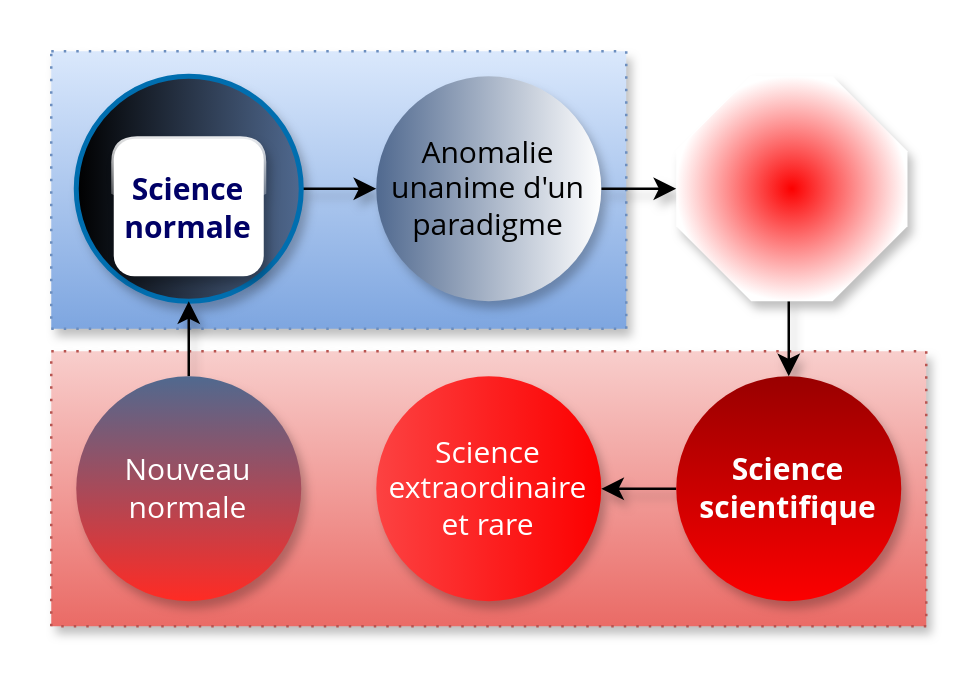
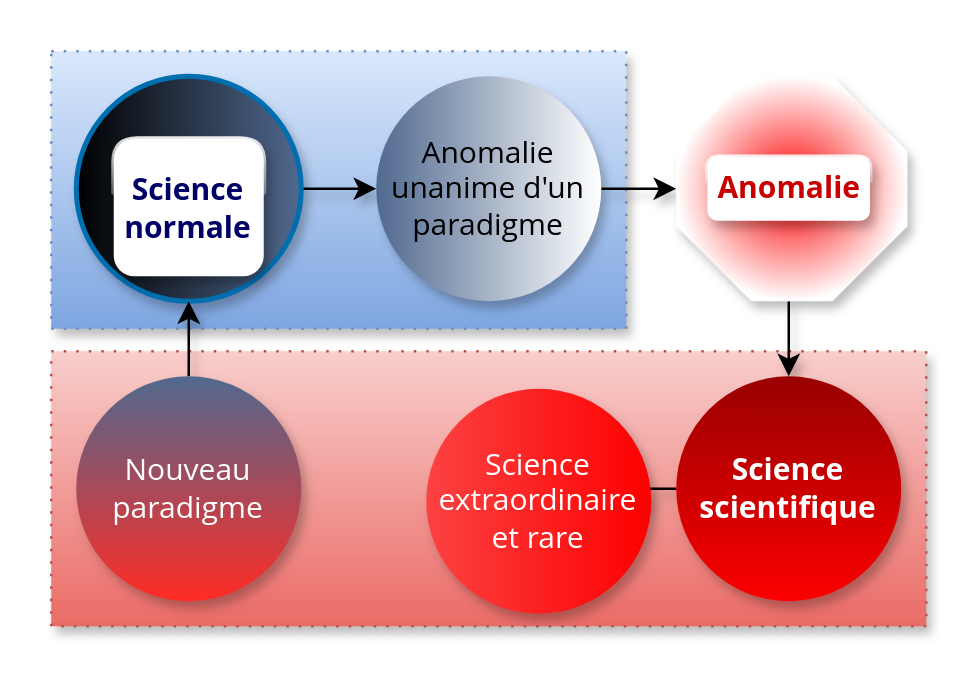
none -> (789, 189)
(189, 489) -> (189, 489)
(489, 489) -> (539, 501)
